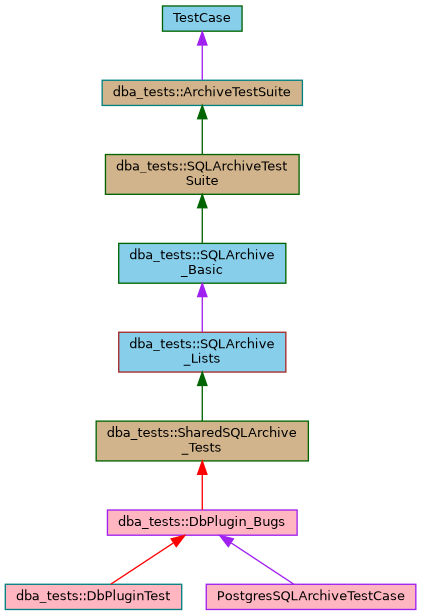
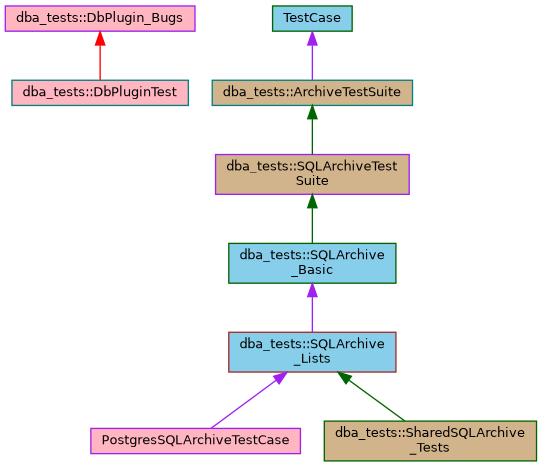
(202, 174) -> (312, 174)
(202, 492) -> none
(262, 564) -> (244, 404)
